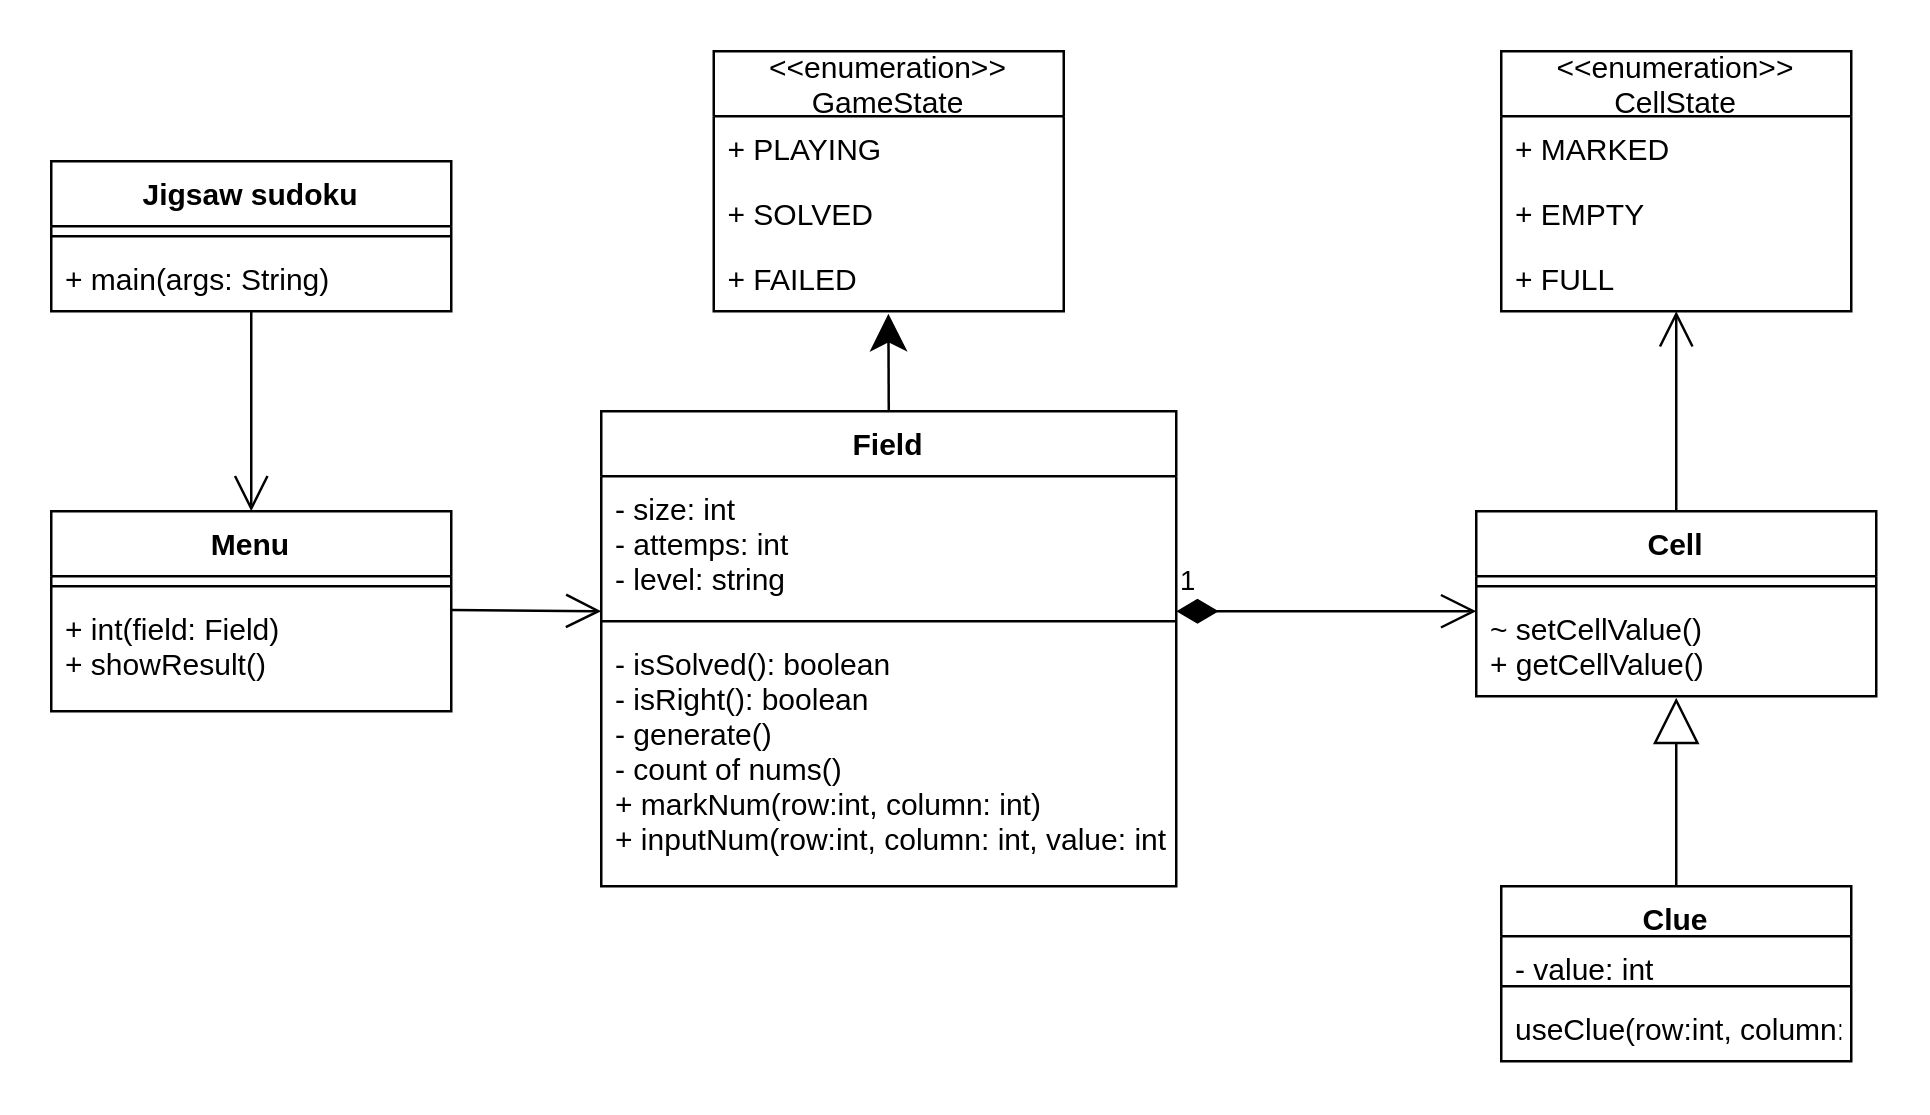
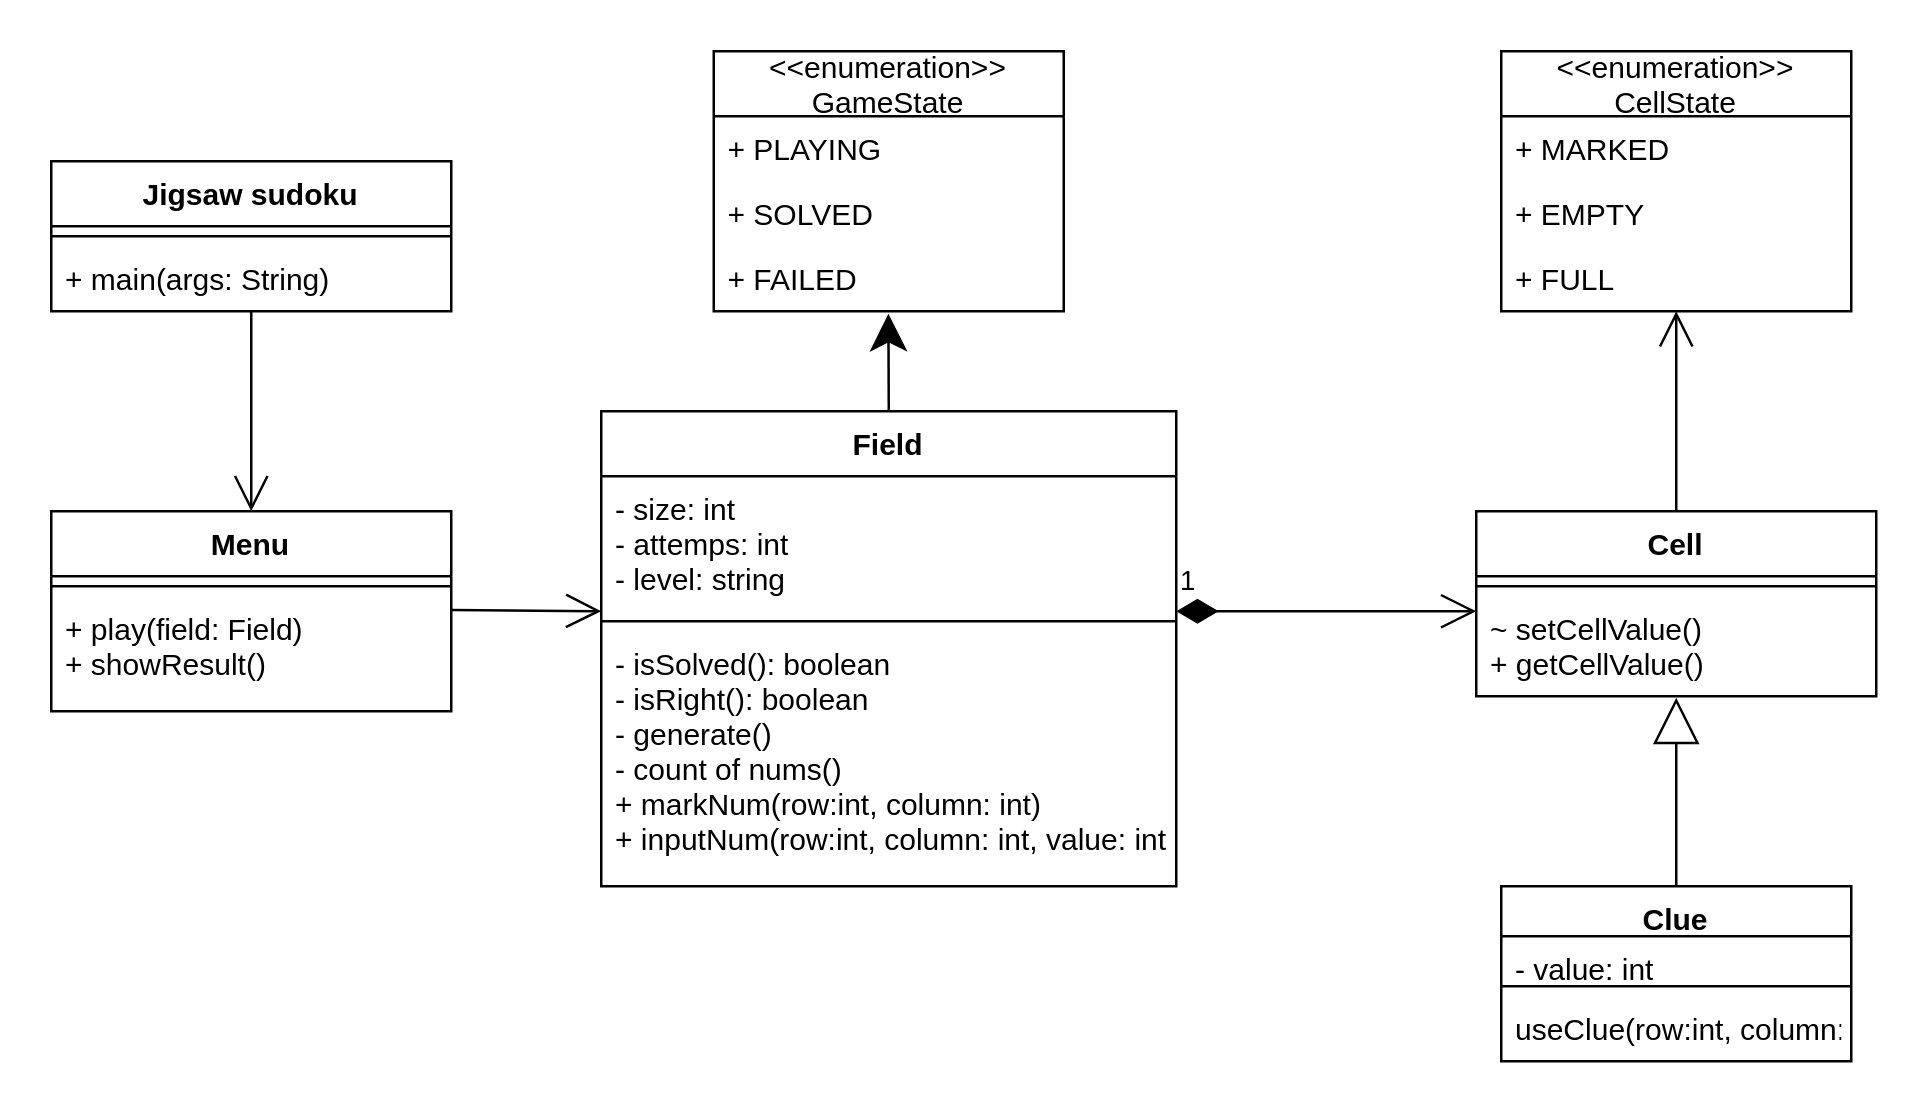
(193, 630) -> (202, 630)
